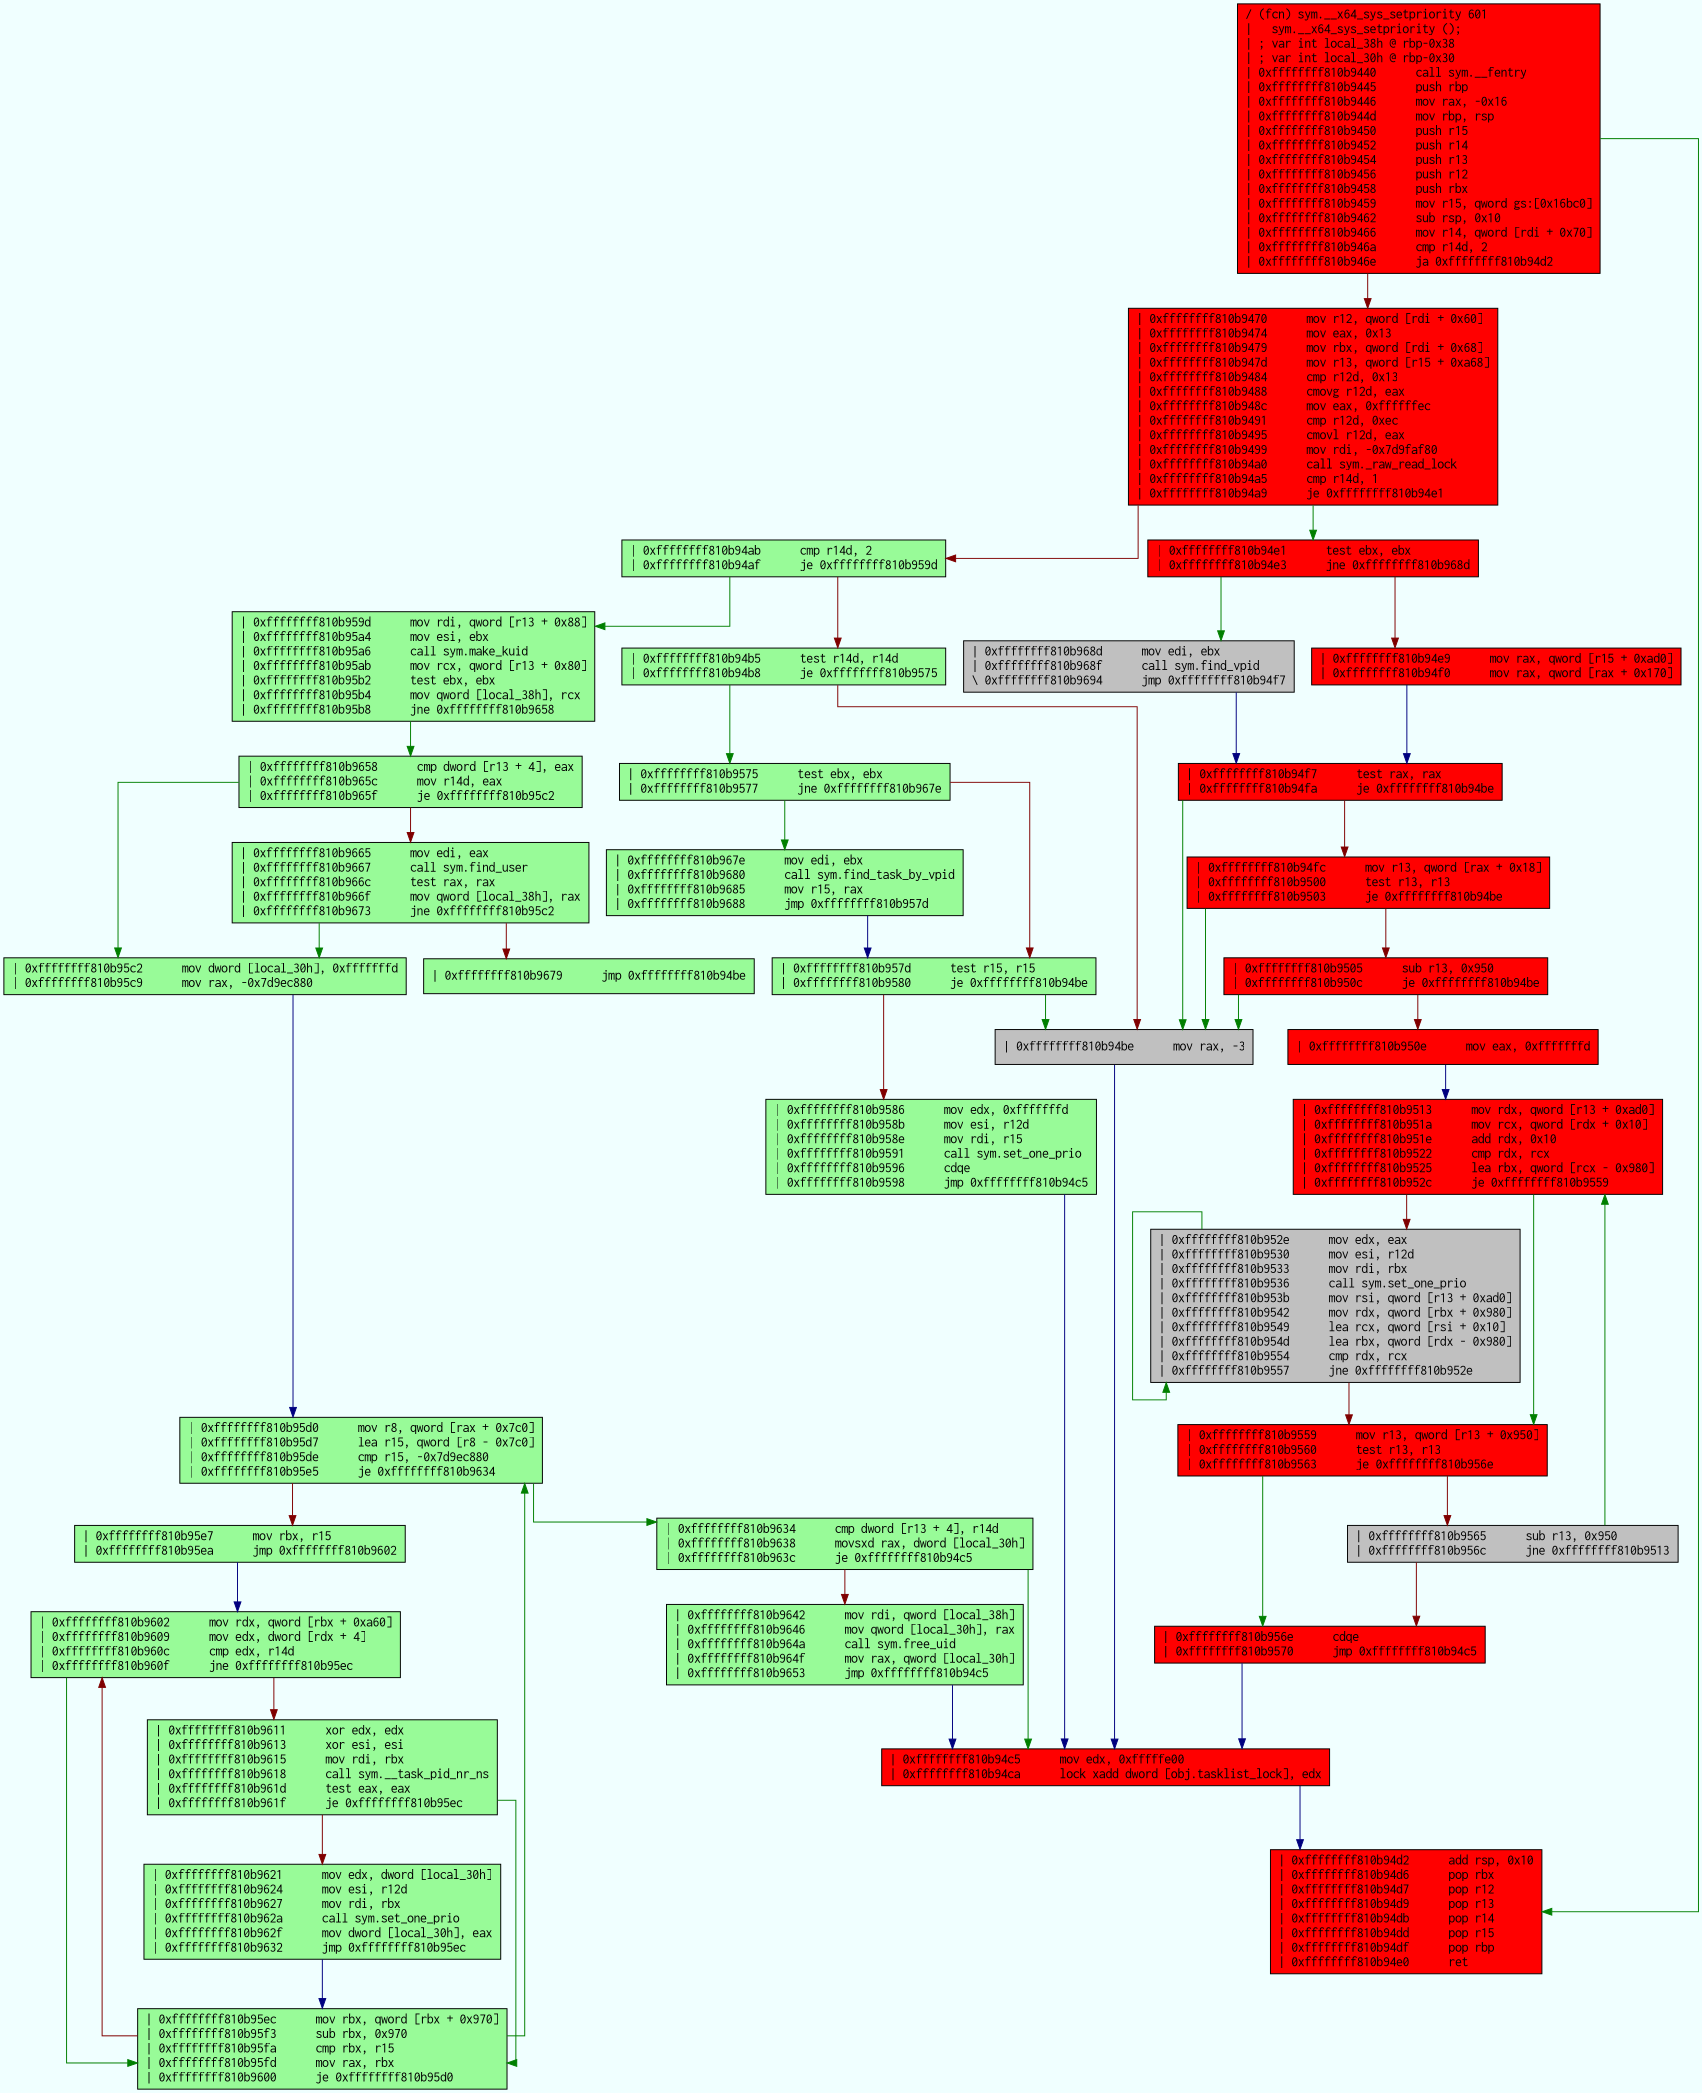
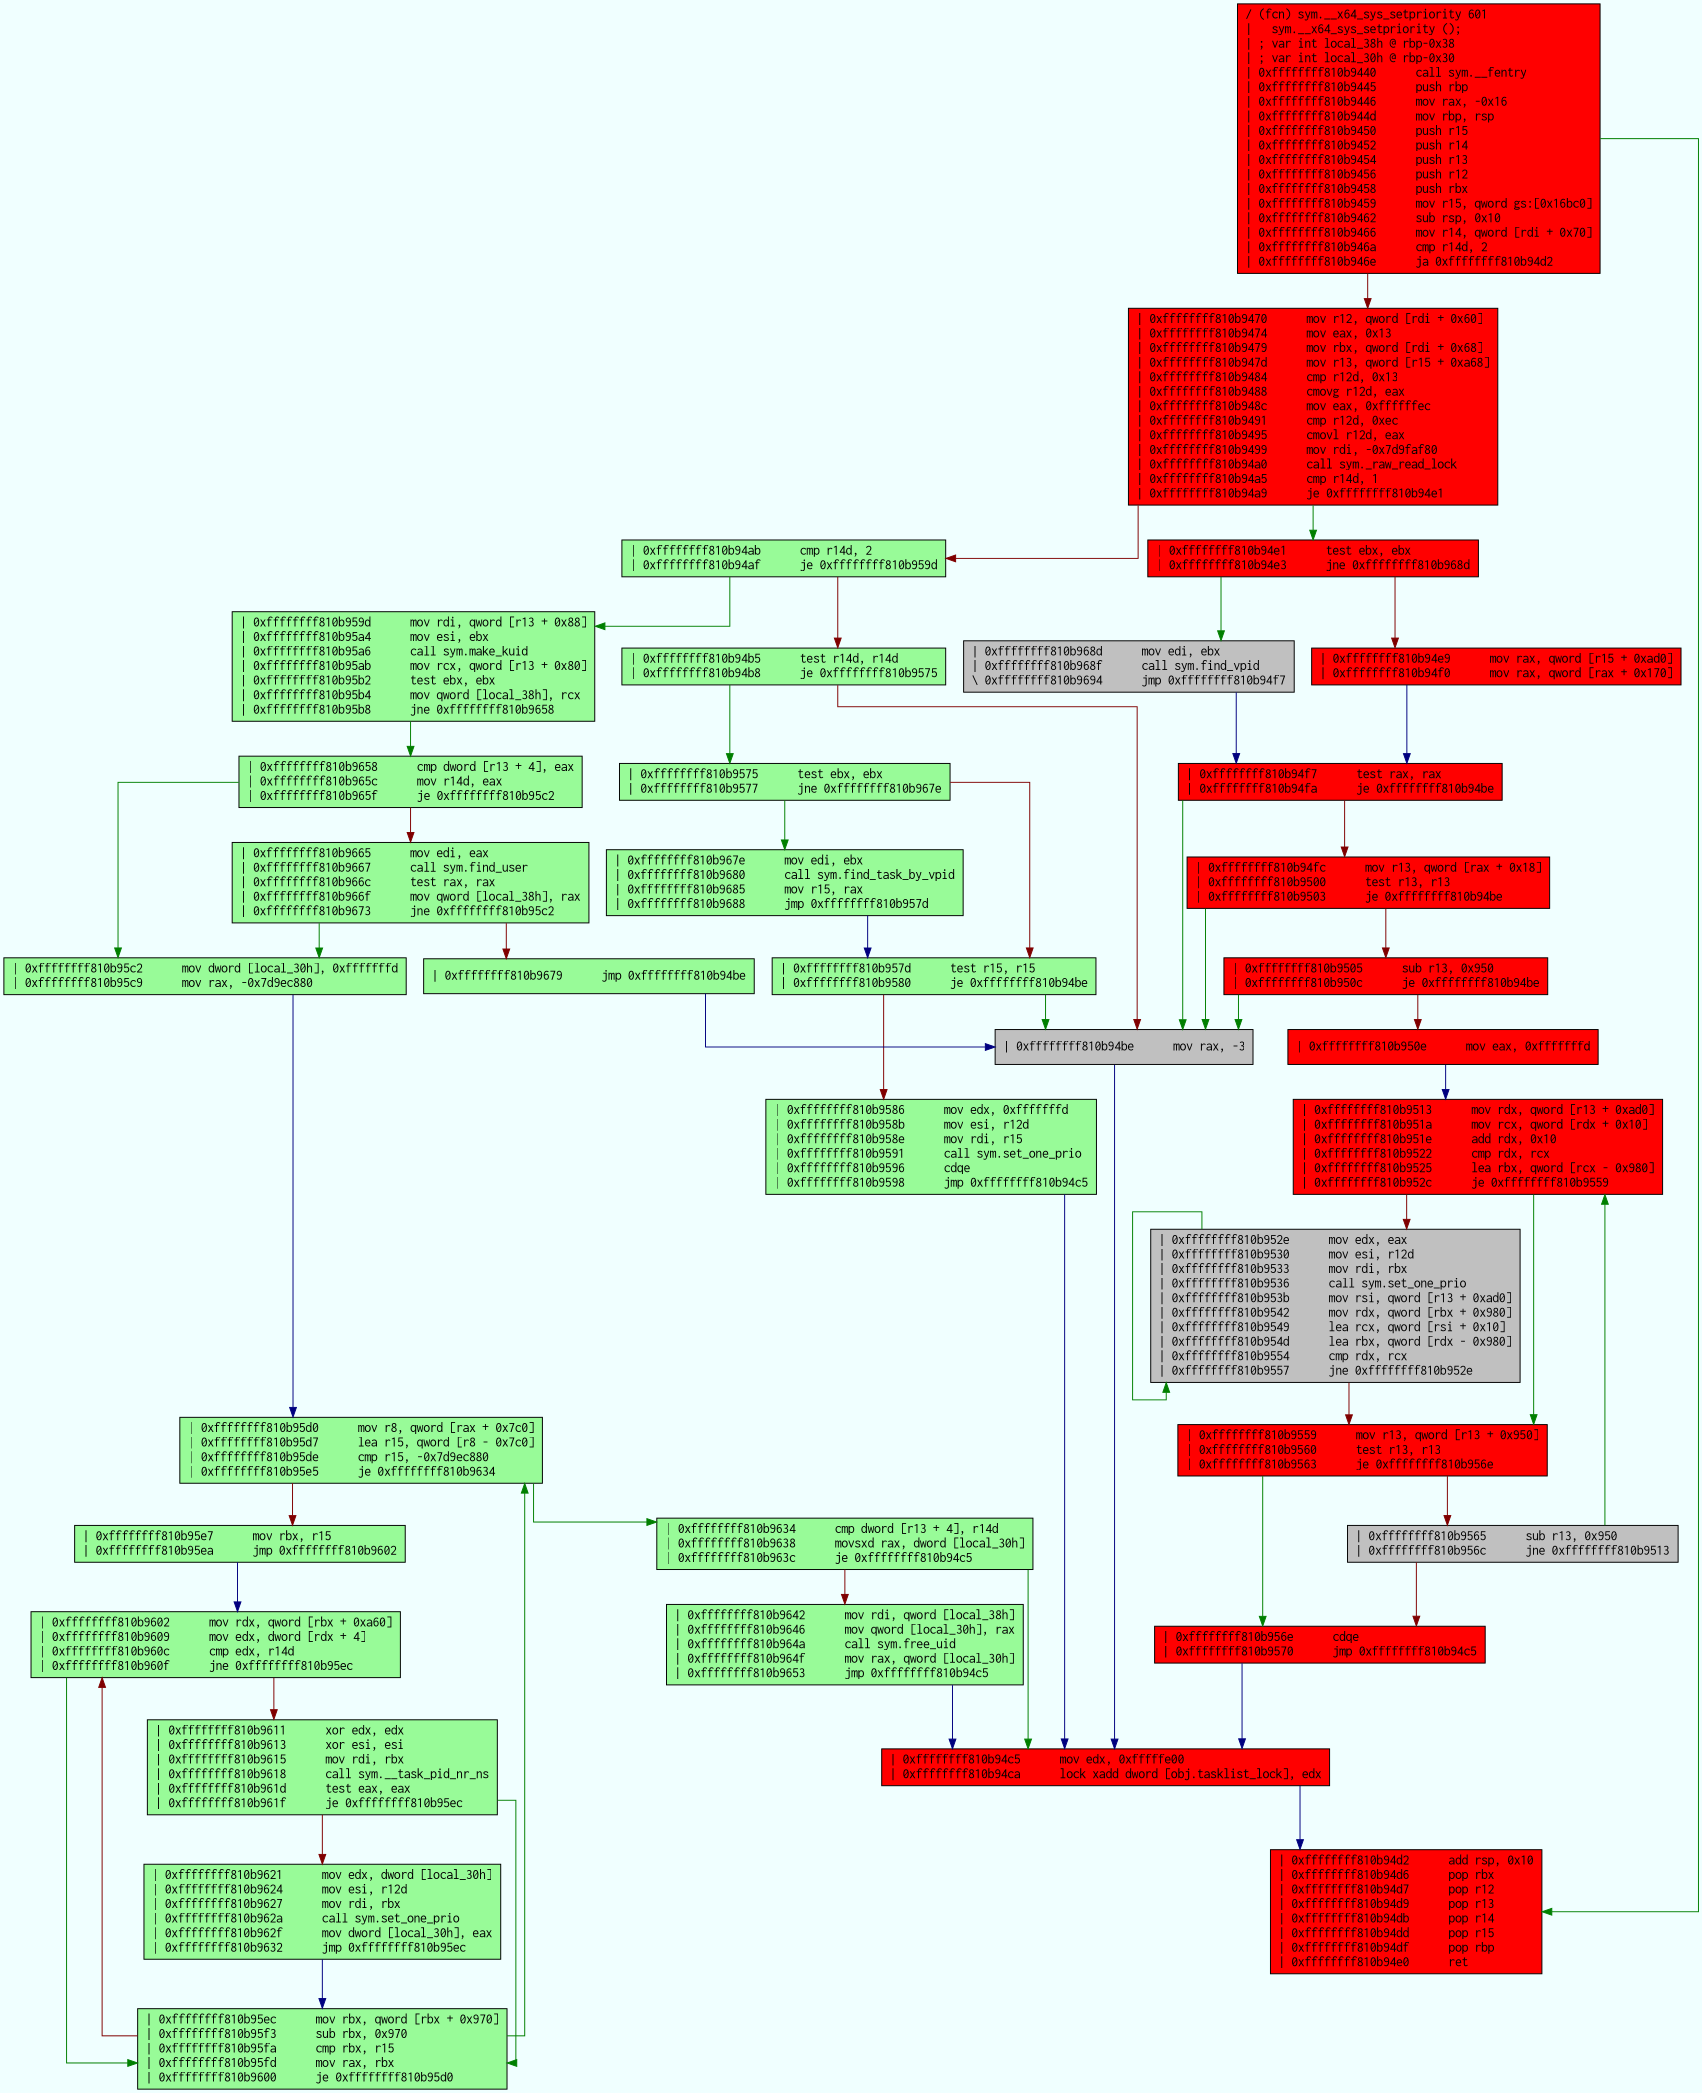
none -> (819, 1047)
